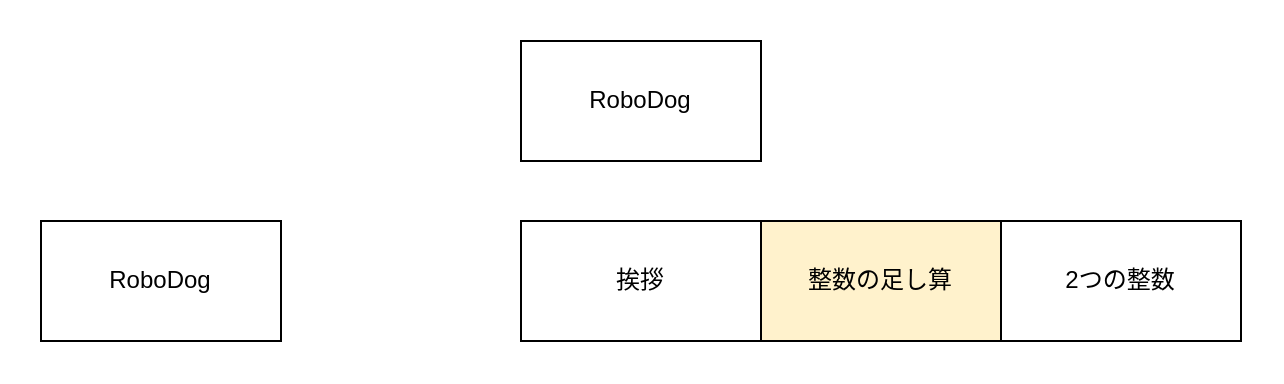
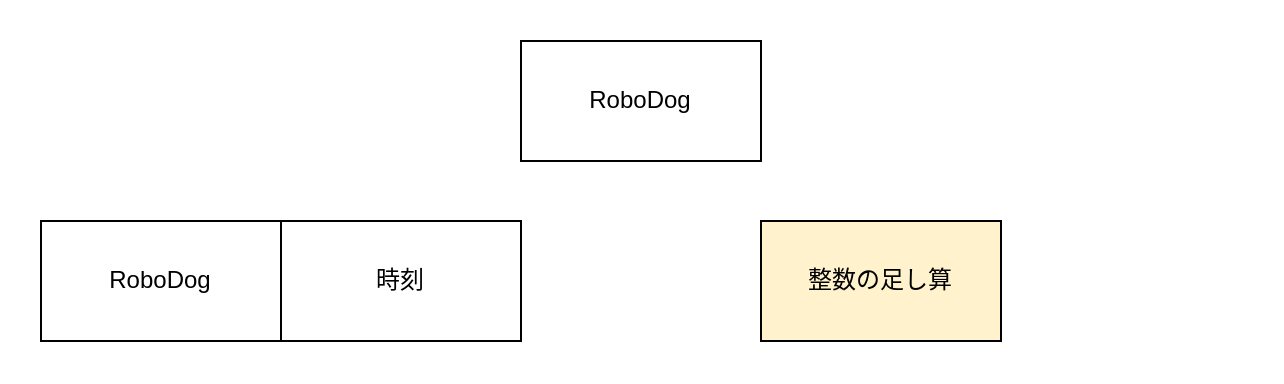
none -> (401, 281)
(641, 281) -> none
(1121, 281) -> none
